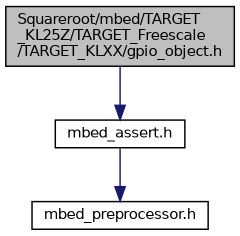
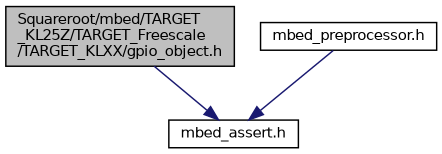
(120, 167) -> (297, 81)
